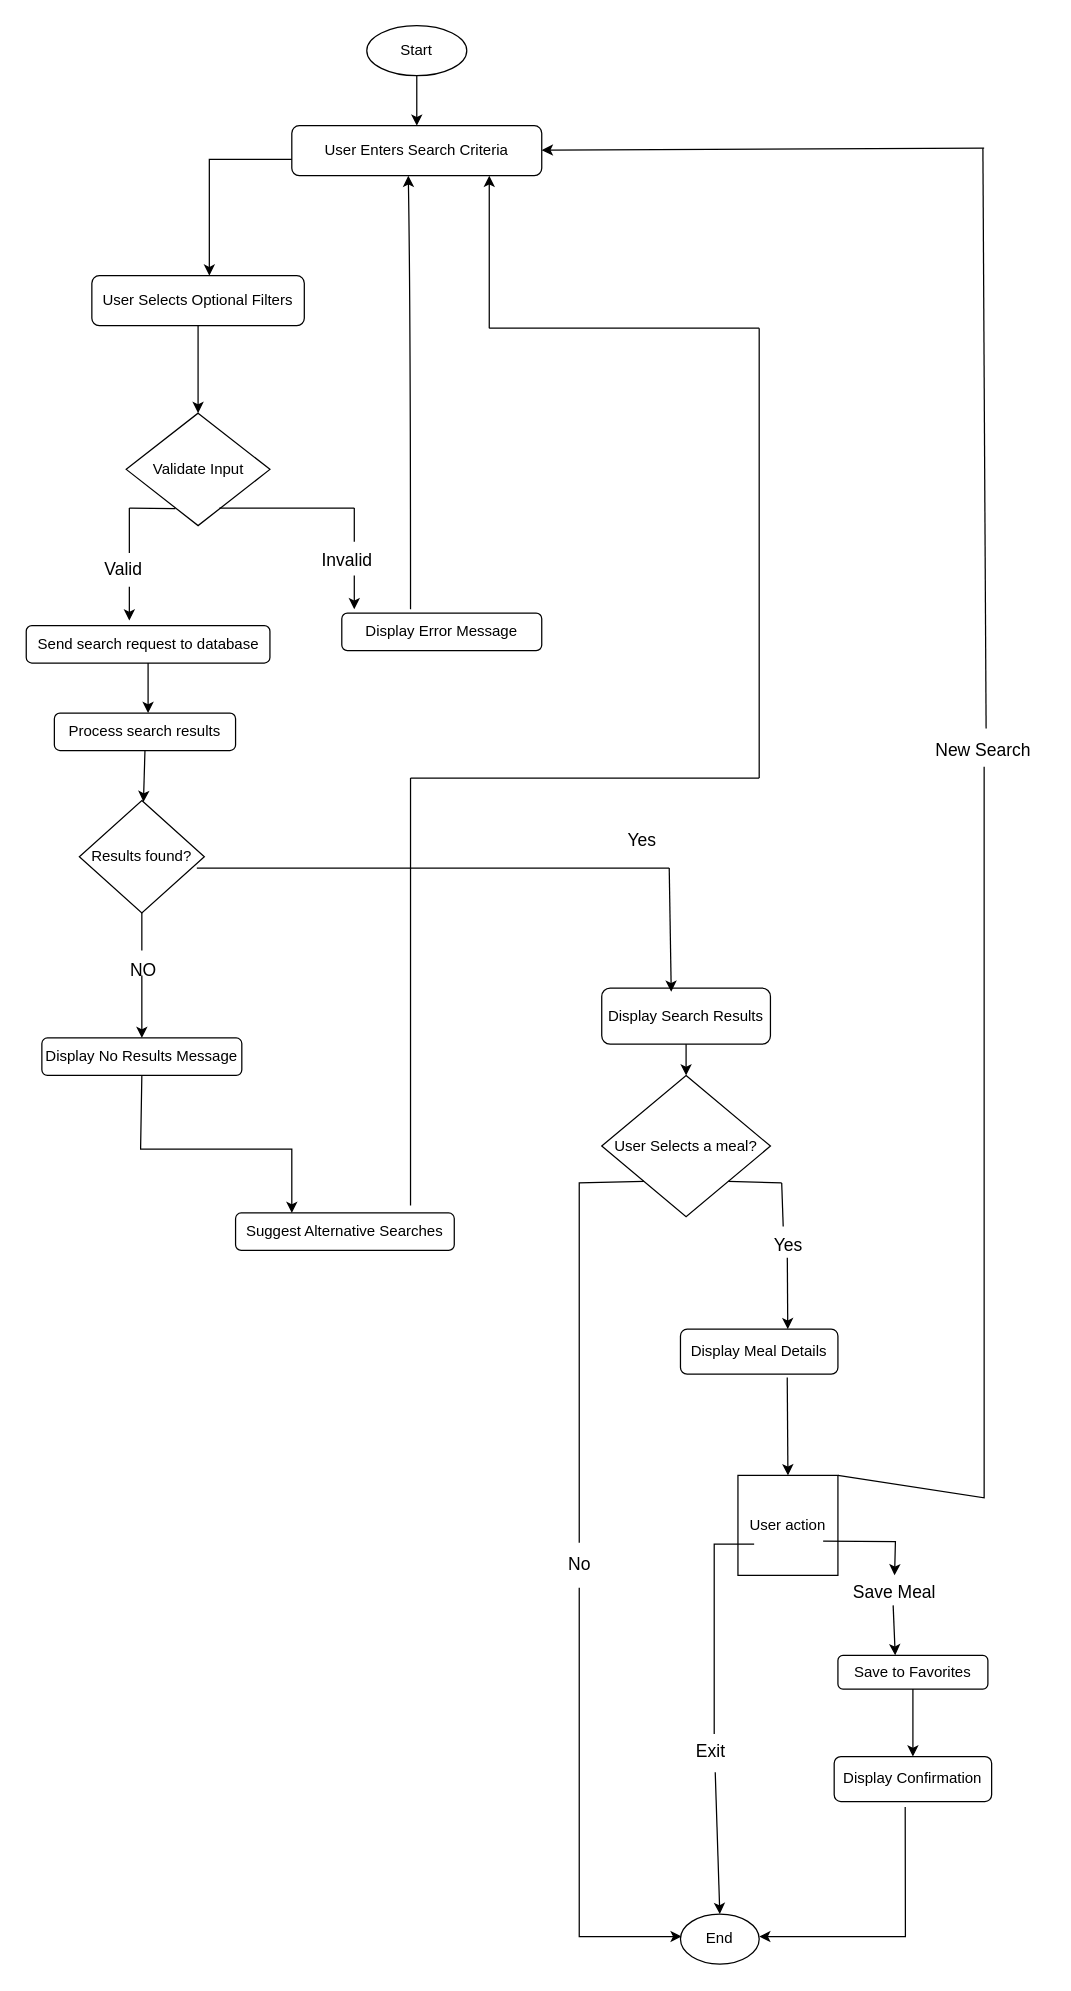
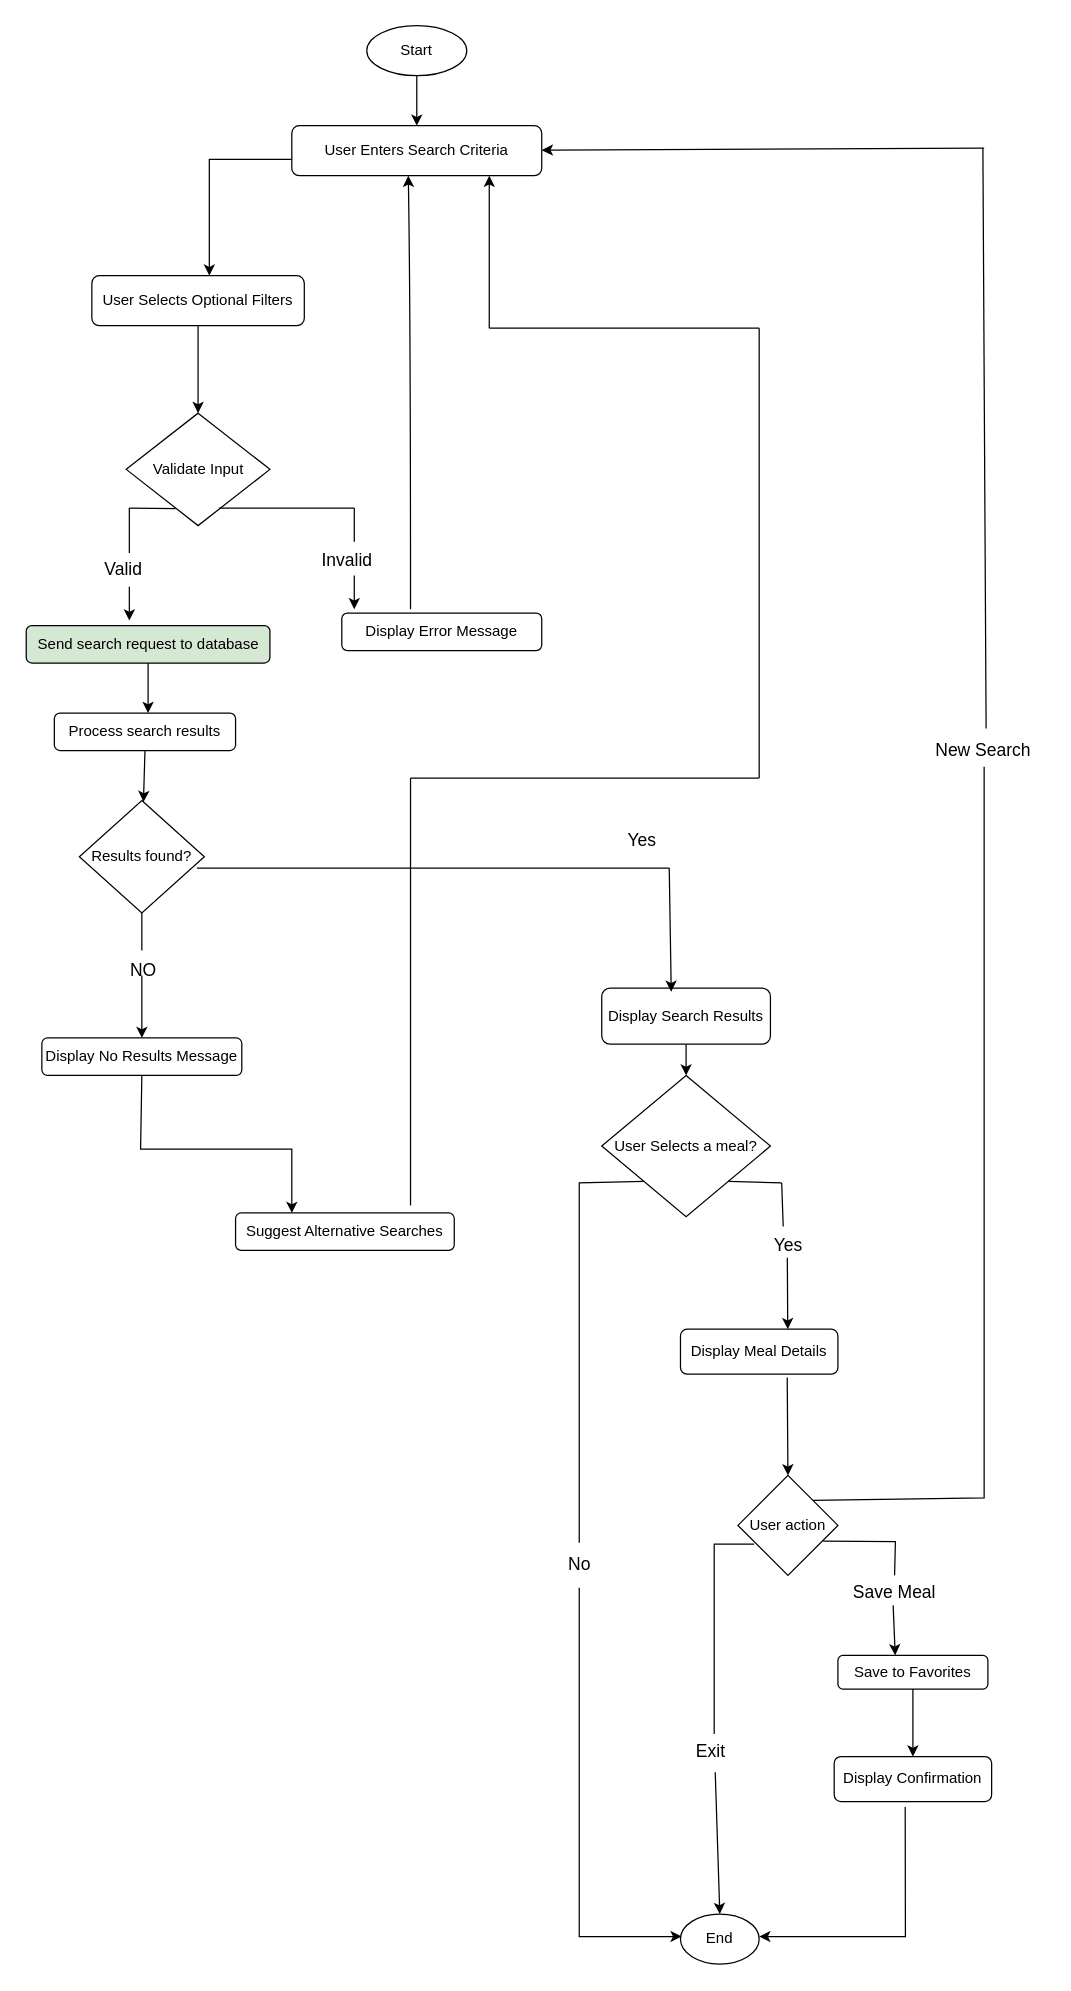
(148, 644) -> (148, 644)
(788, 1526) -> (788, 1526)
(895, 1565) -> (895, 1568)
